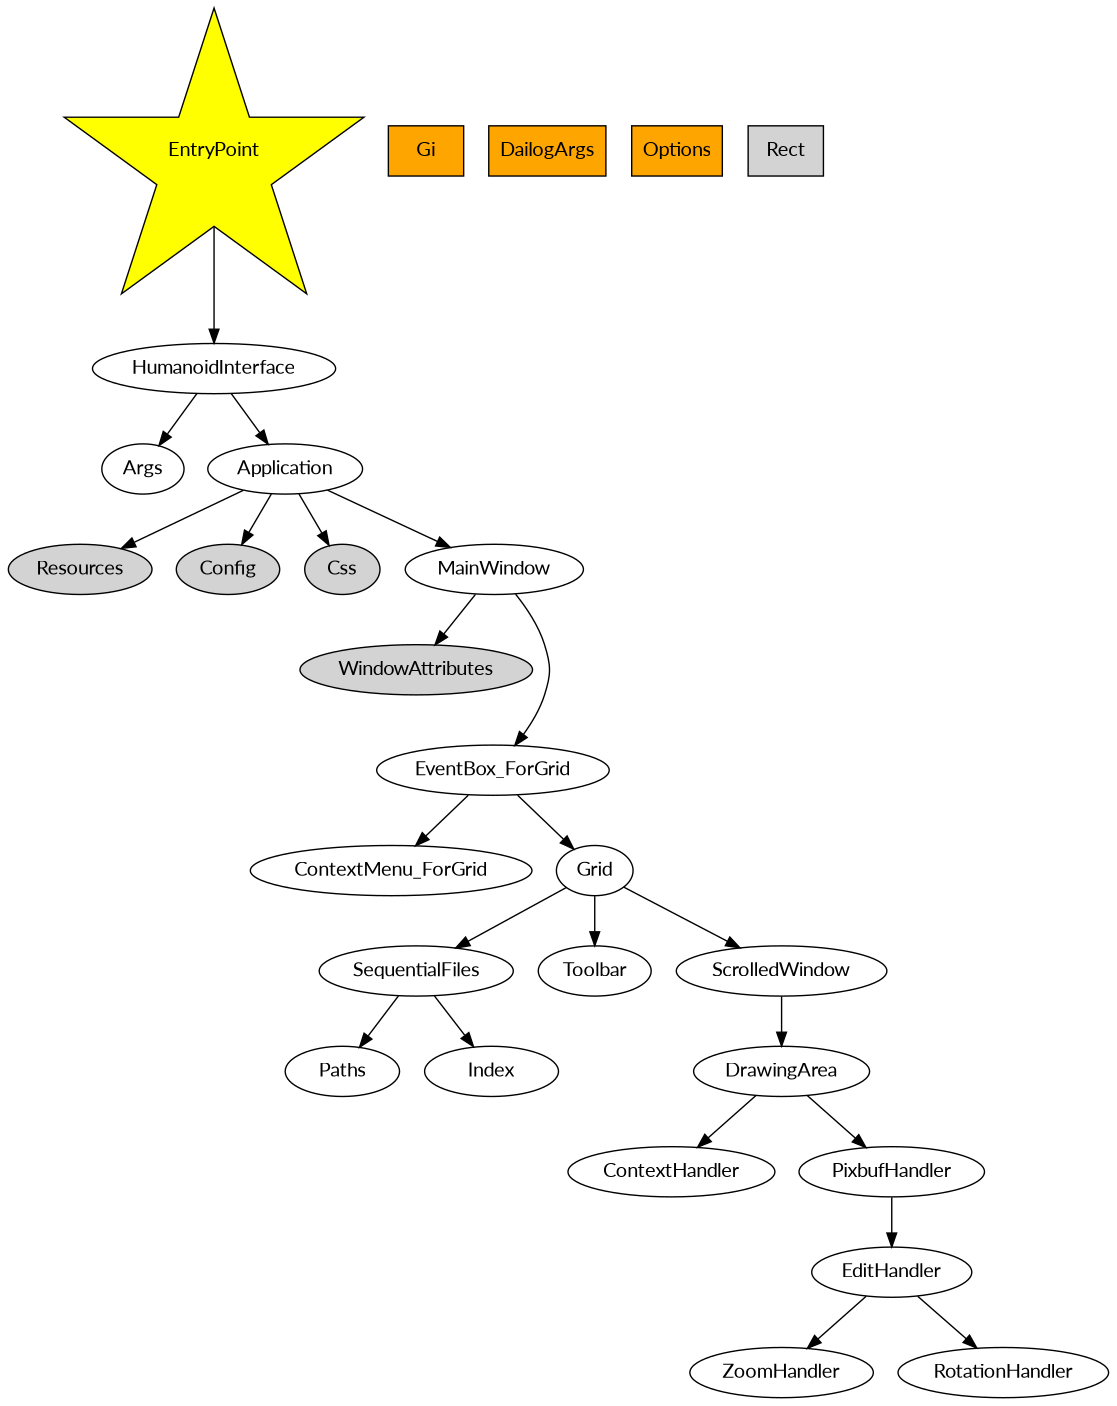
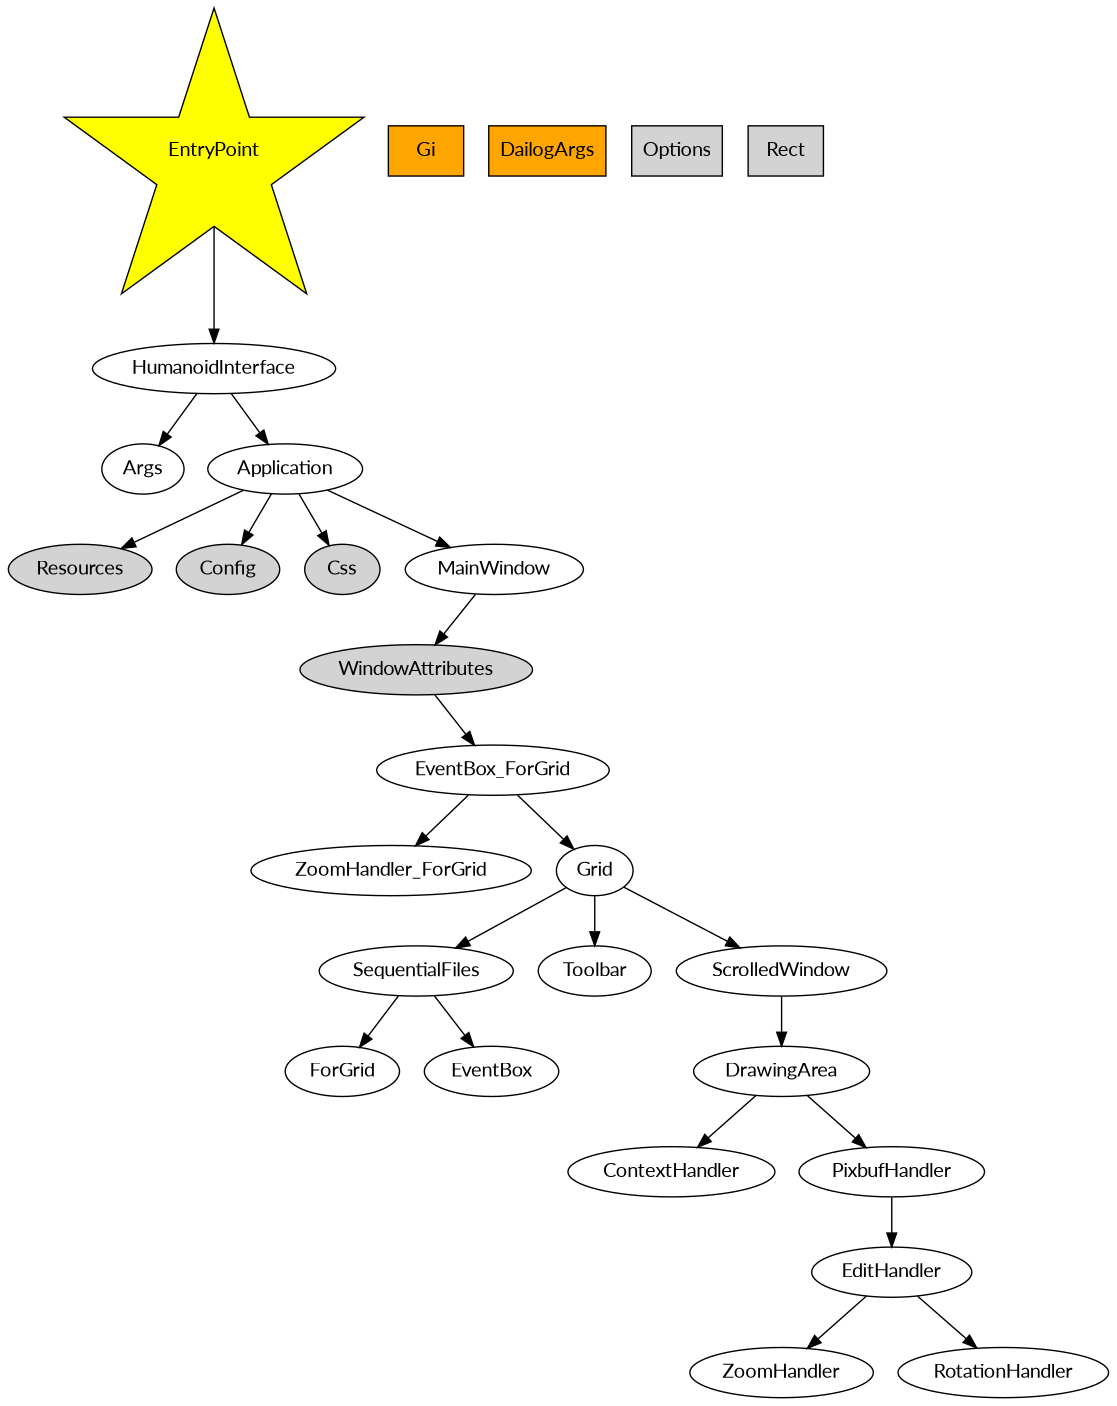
(677, 151) -> (677, 151)
(549, 663) -> (450, 715)
(391, 871) -> (391, 871)
(342, 1071) -> (342, 1071)
(492, 1071) -> (492, 1071)
